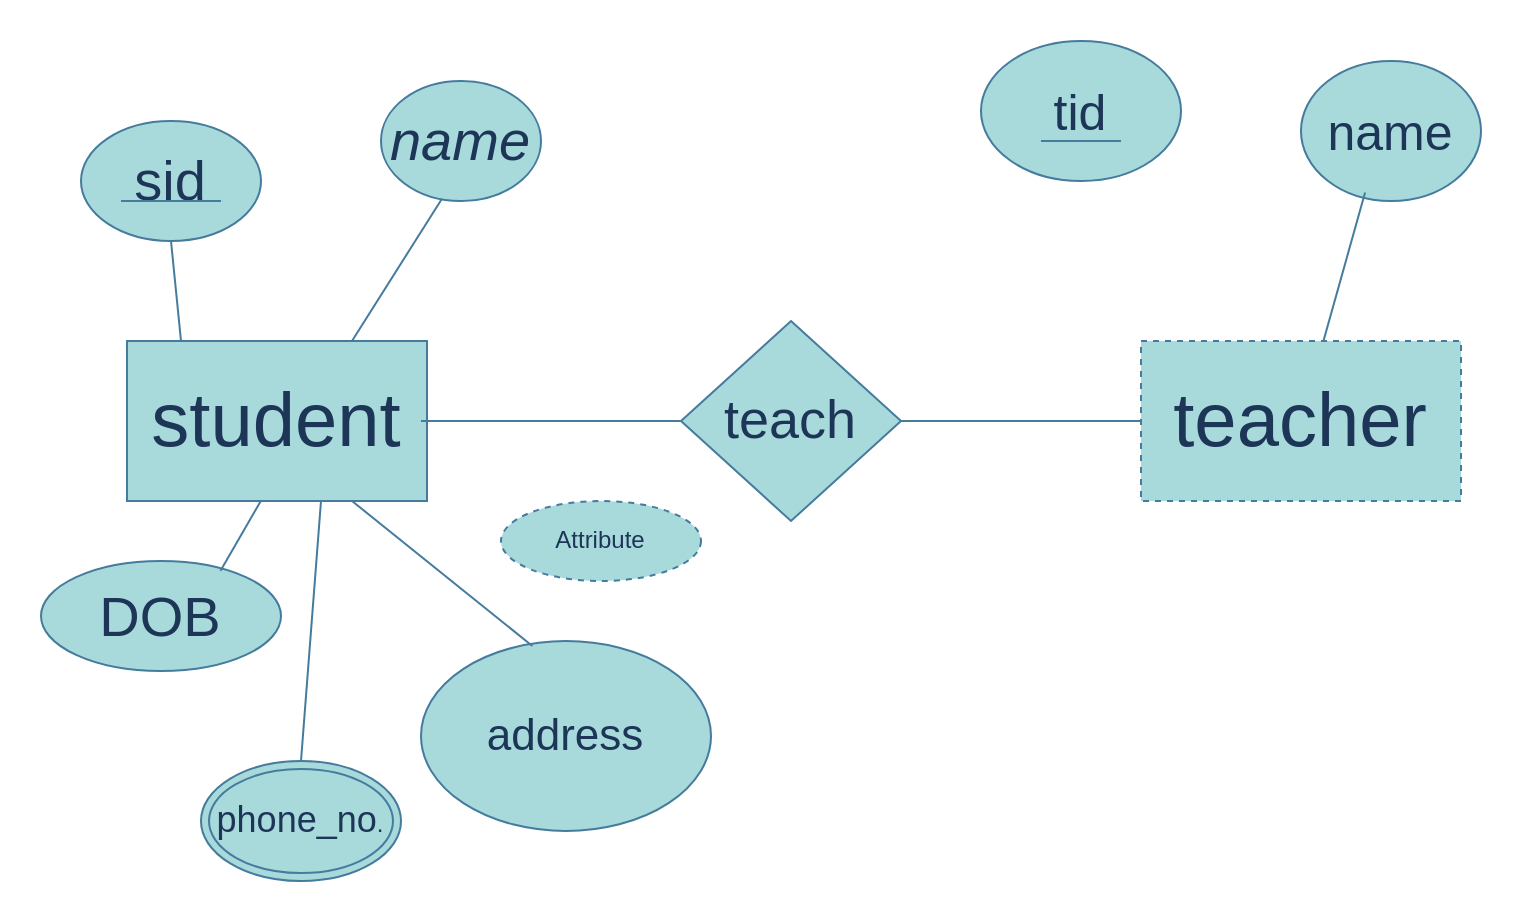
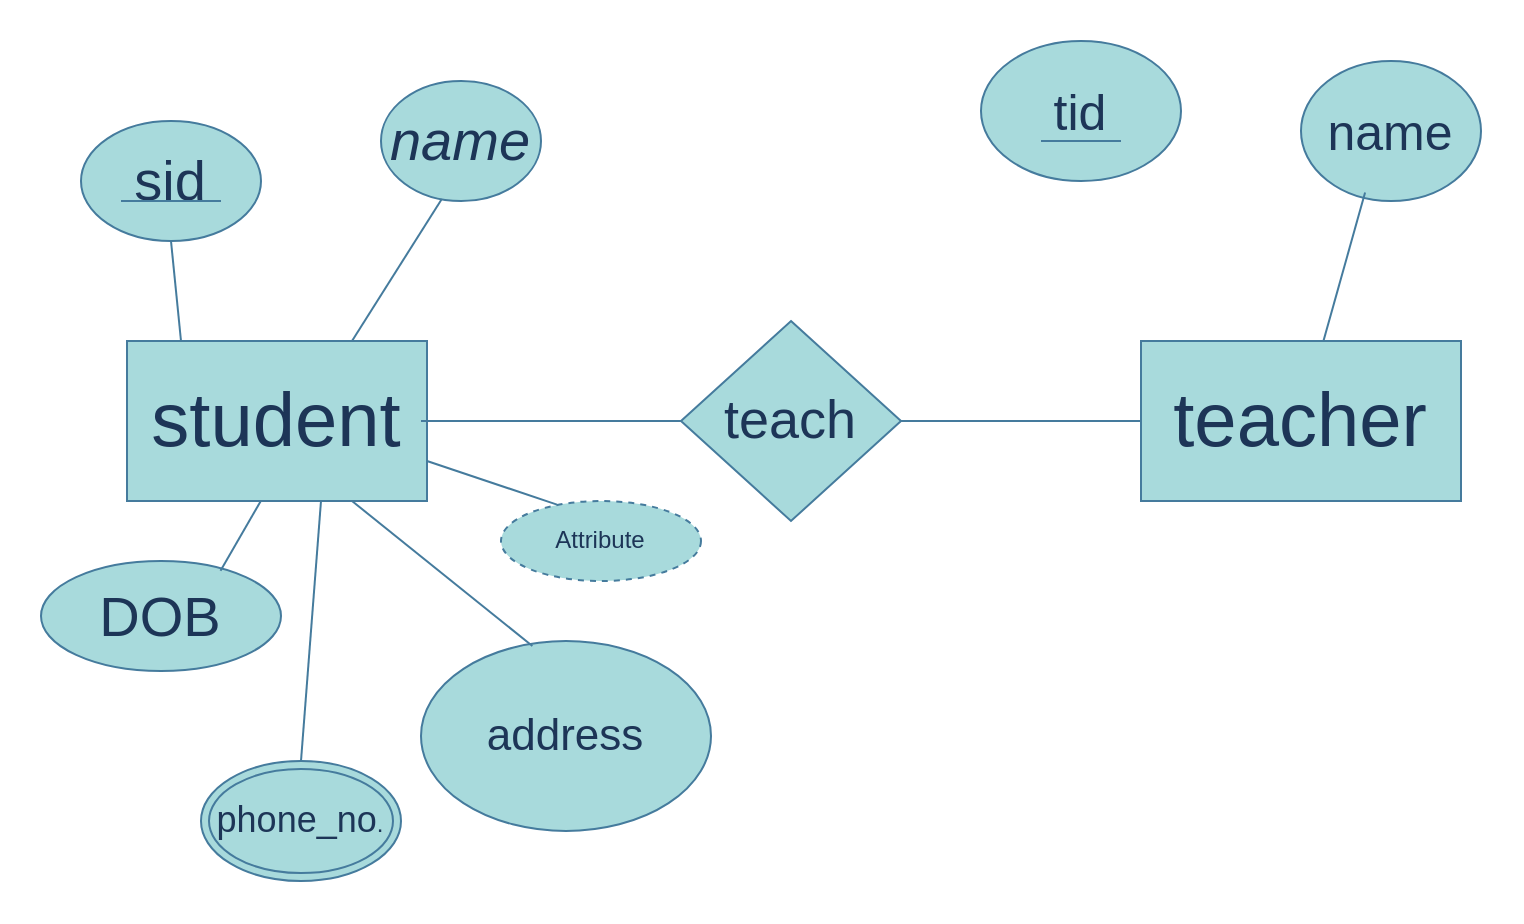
(1301, 421) -> (1301, 421)
none -> (492, 483)
